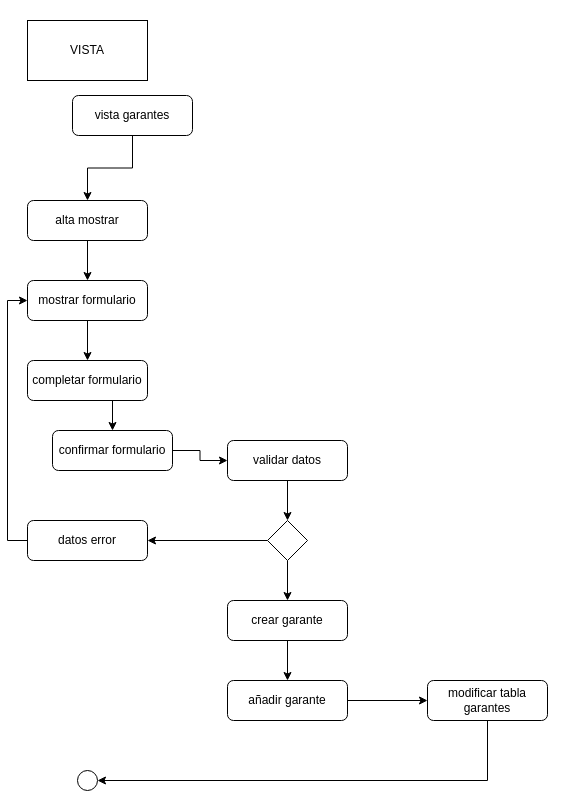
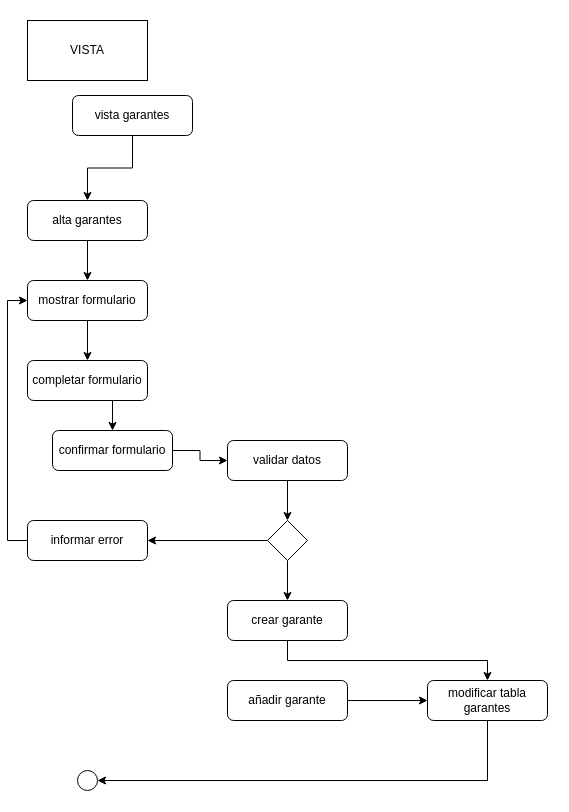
(88, 221) -> (88, 221)
(88, 541) -> (88, 541)
(288, 666) -> (393, 661)
